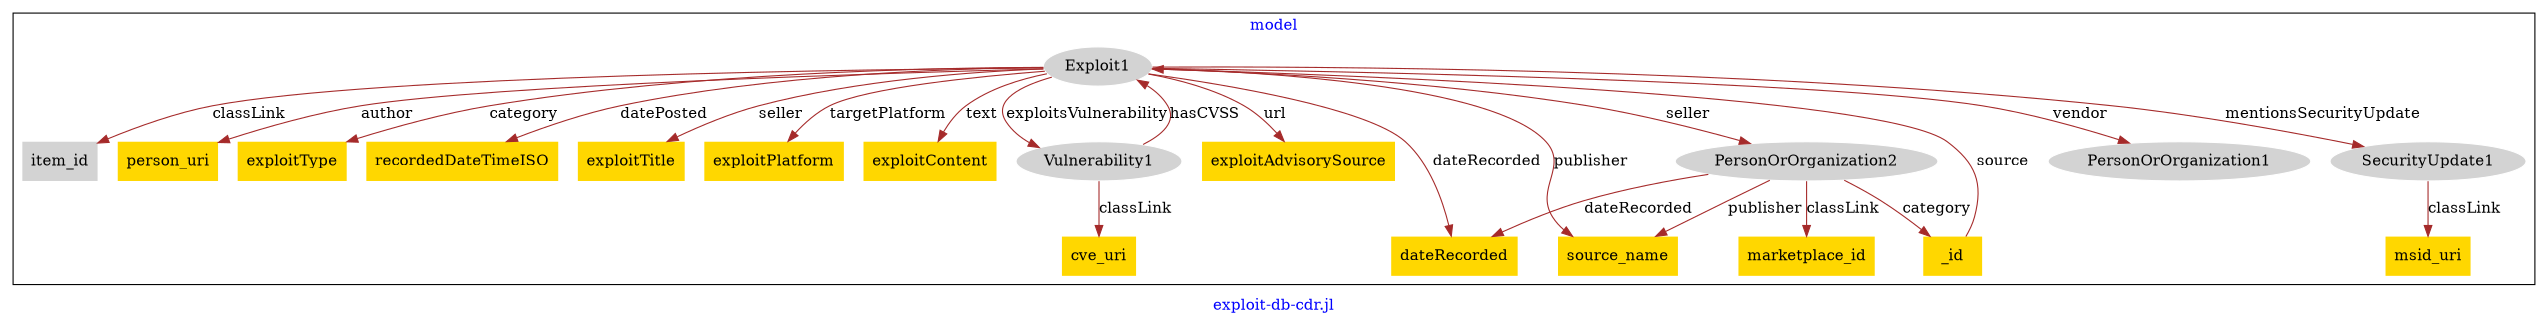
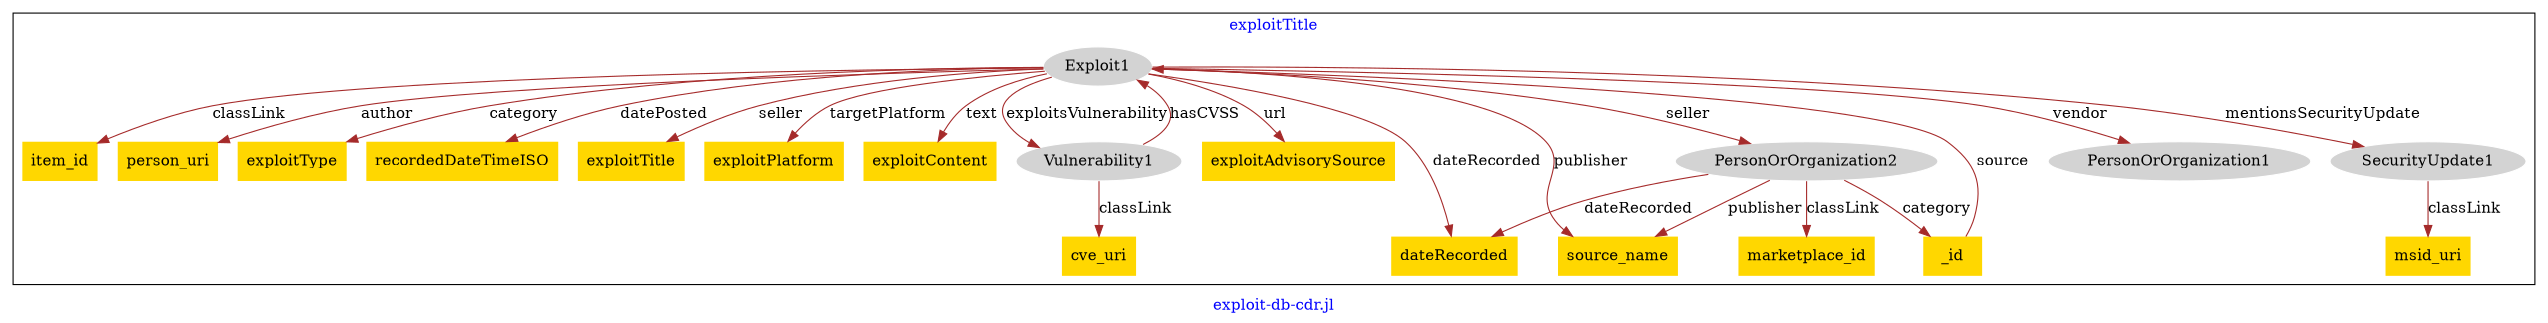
(1274, 26) -> (1274, 26)
(60, 161) -> (60, 161)
